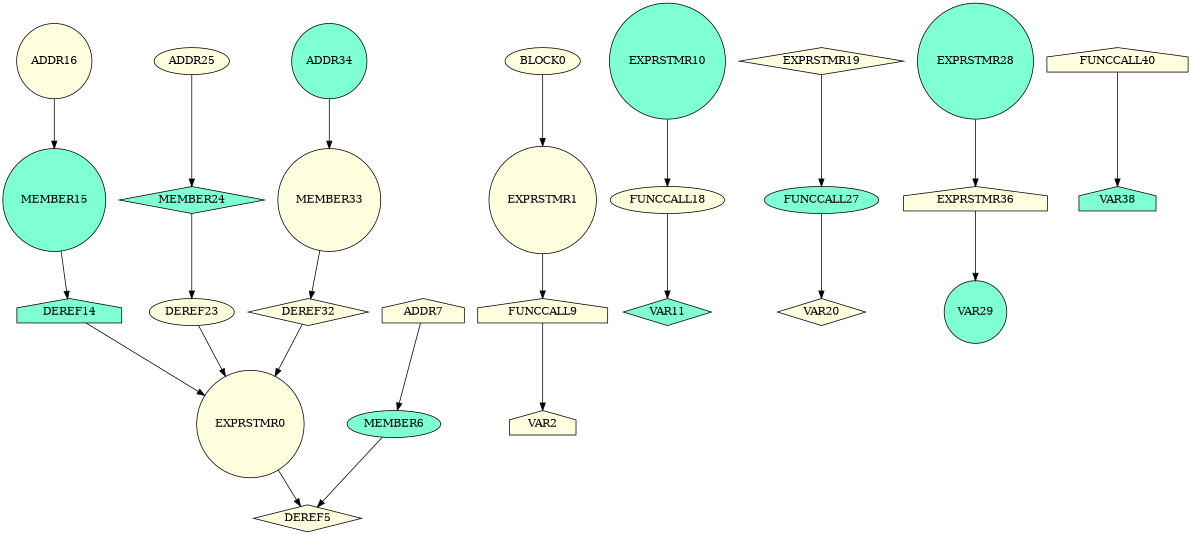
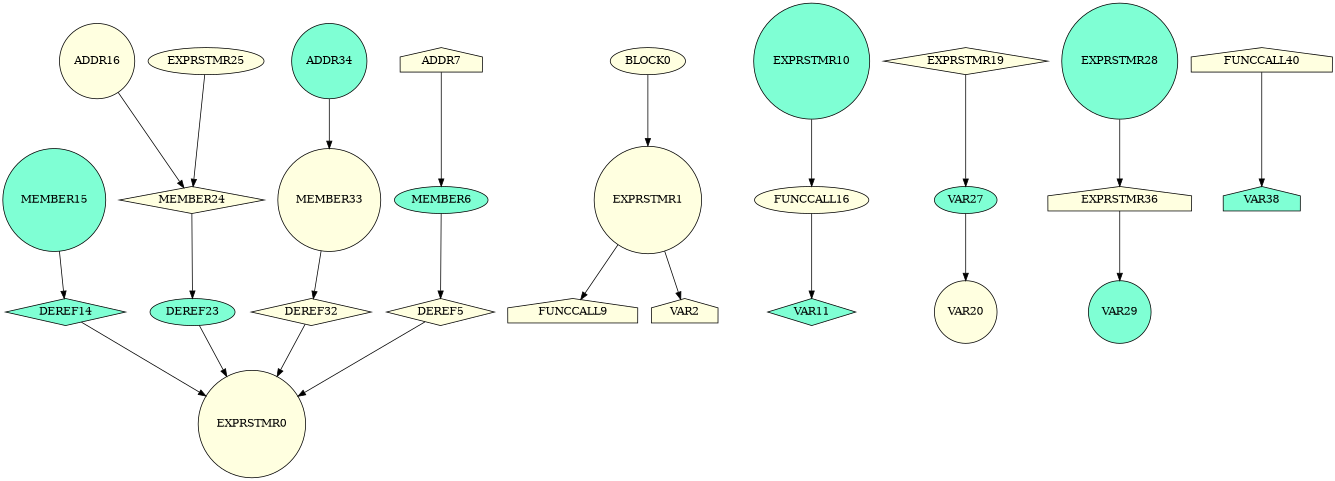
(192, 61) -> (206, 61)
(54, 120) -> (149, 137)
(192, 200) -> (192, 200)
(667, 200) -> (812, 200)
(821, 200) -> (966, 200)
(69, 312) -> (66, 312)
(192, 312) -> (193, 312)
(821, 312) -> (966, 312)
(543, 363) -> (672, 272)
(287, 485) -> (365, 357)
